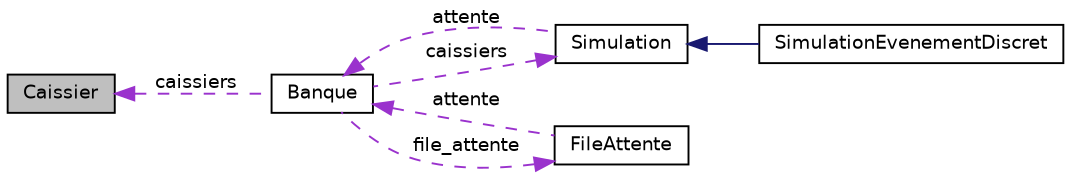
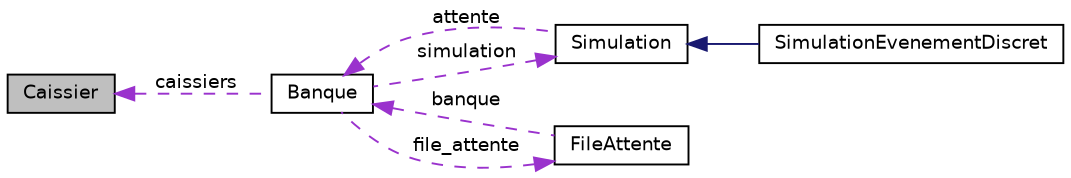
(464, 53) -> (464, 53)
(464, 100) -> (464, 100)
